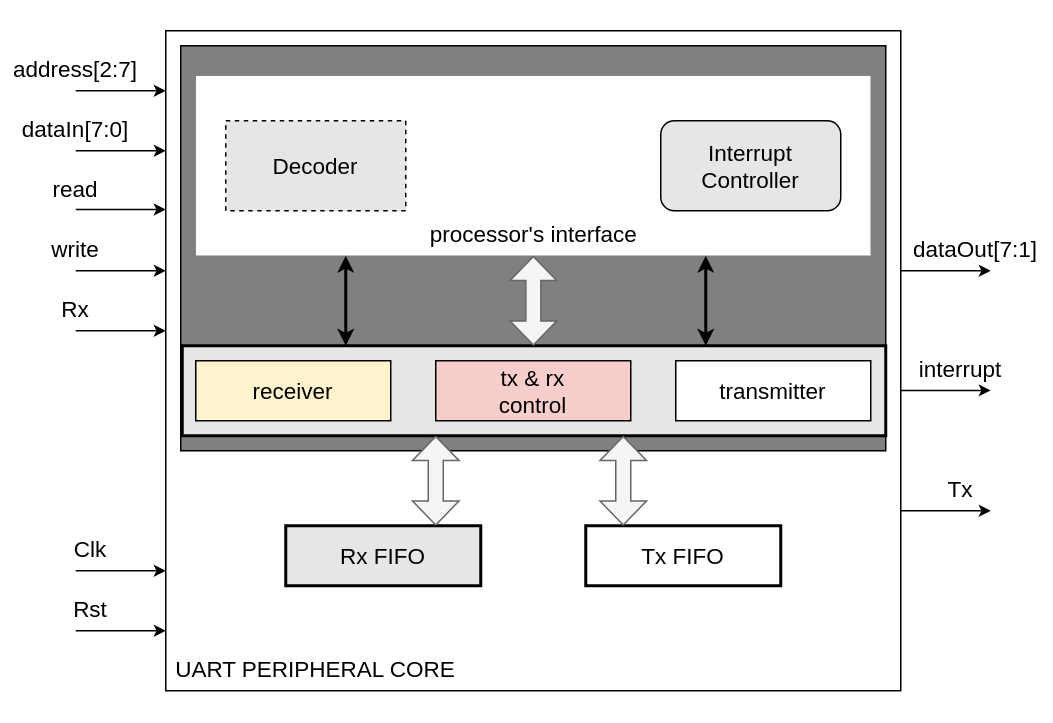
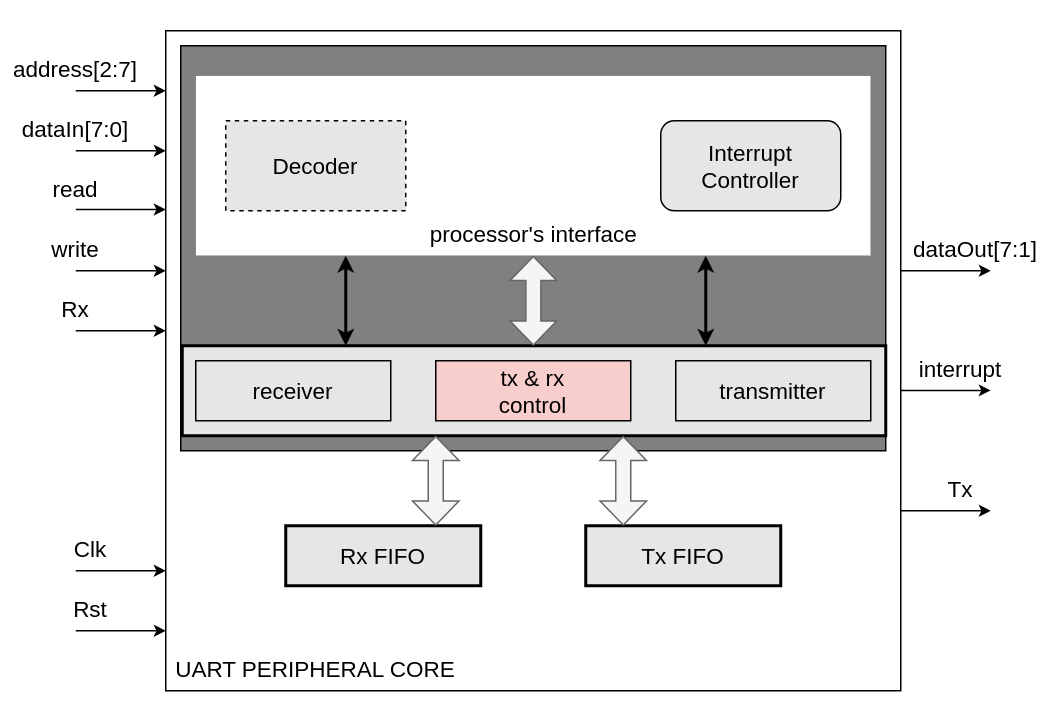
(293, 391) -> (293, 391)
(773, 391) -> (773, 391)
(683, 556) -> (683, 556)
